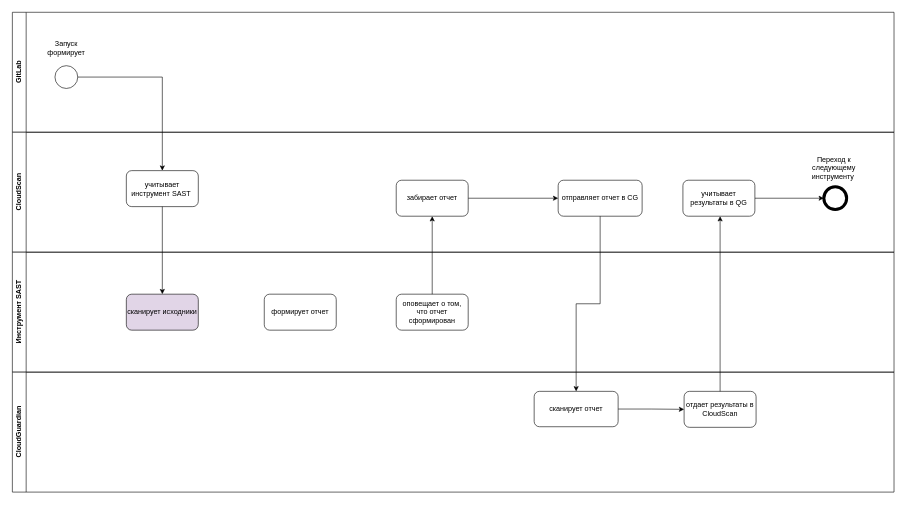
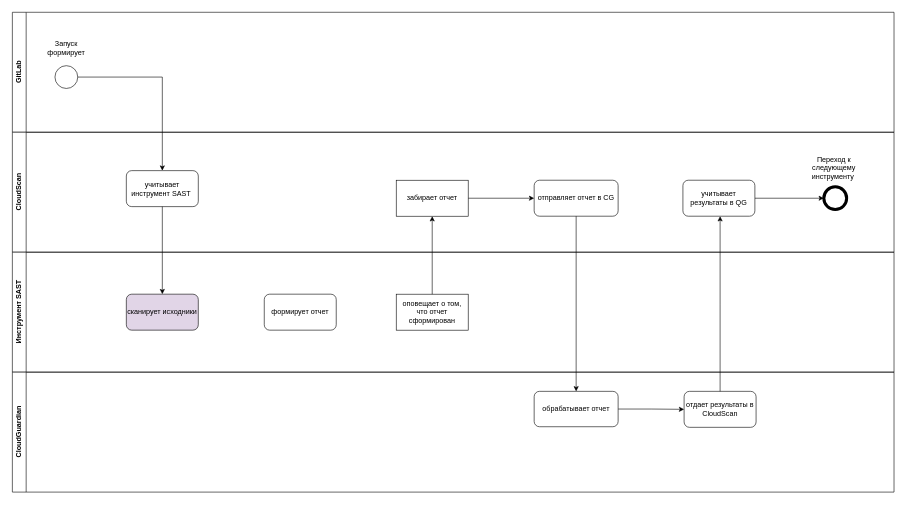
(432, 198) -> (432, 198)
(600, 198) -> (576, 198)
(432, 312) -> (432, 312)
(576, 410) -> (576, 410)
